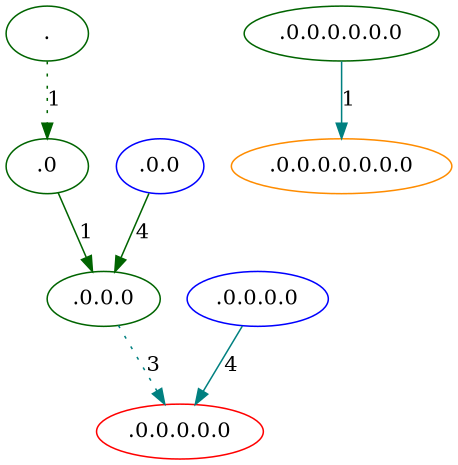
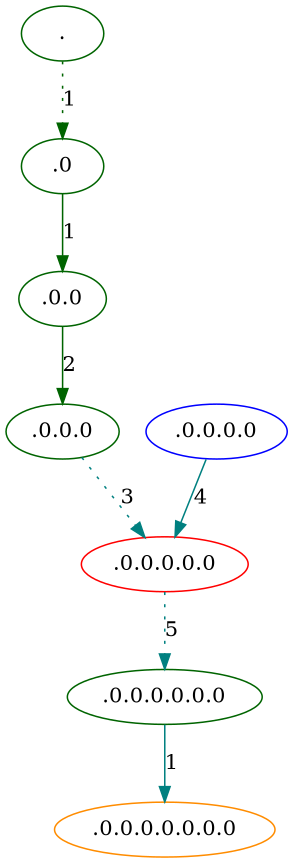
(160, 166) -> (63, 299)
(72, 225) -> (63, 225)
(143, 233) -> (70, 365)
none -> (165, 623)
